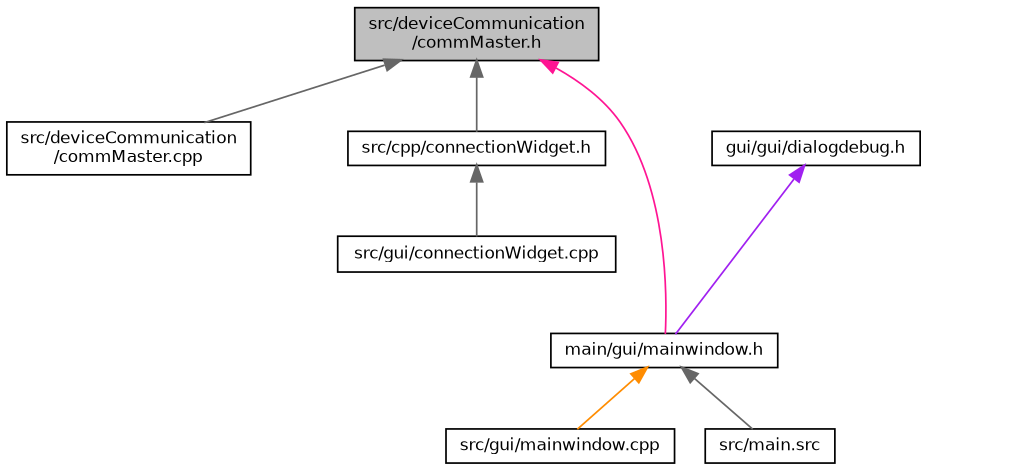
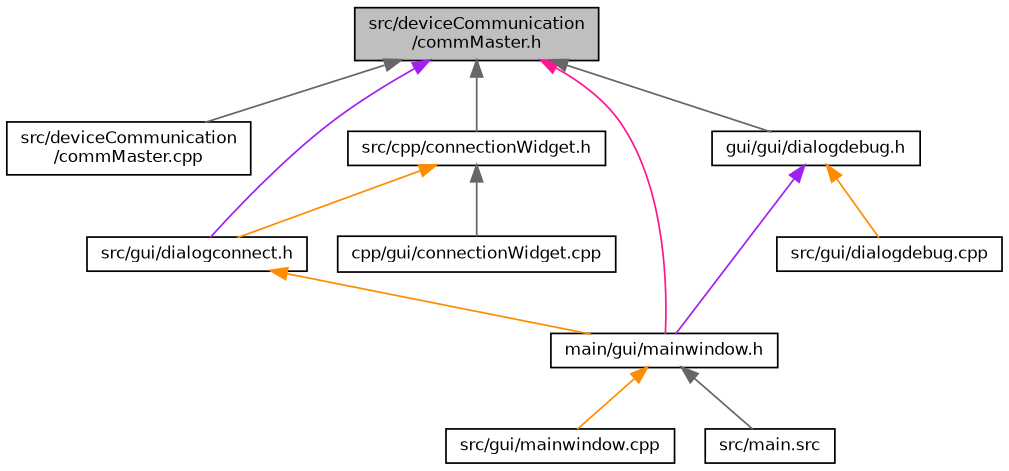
none -> (669, 99)
none -> (197, 254)
(477, 254) -> (477, 254)
none -> (889, 254)
